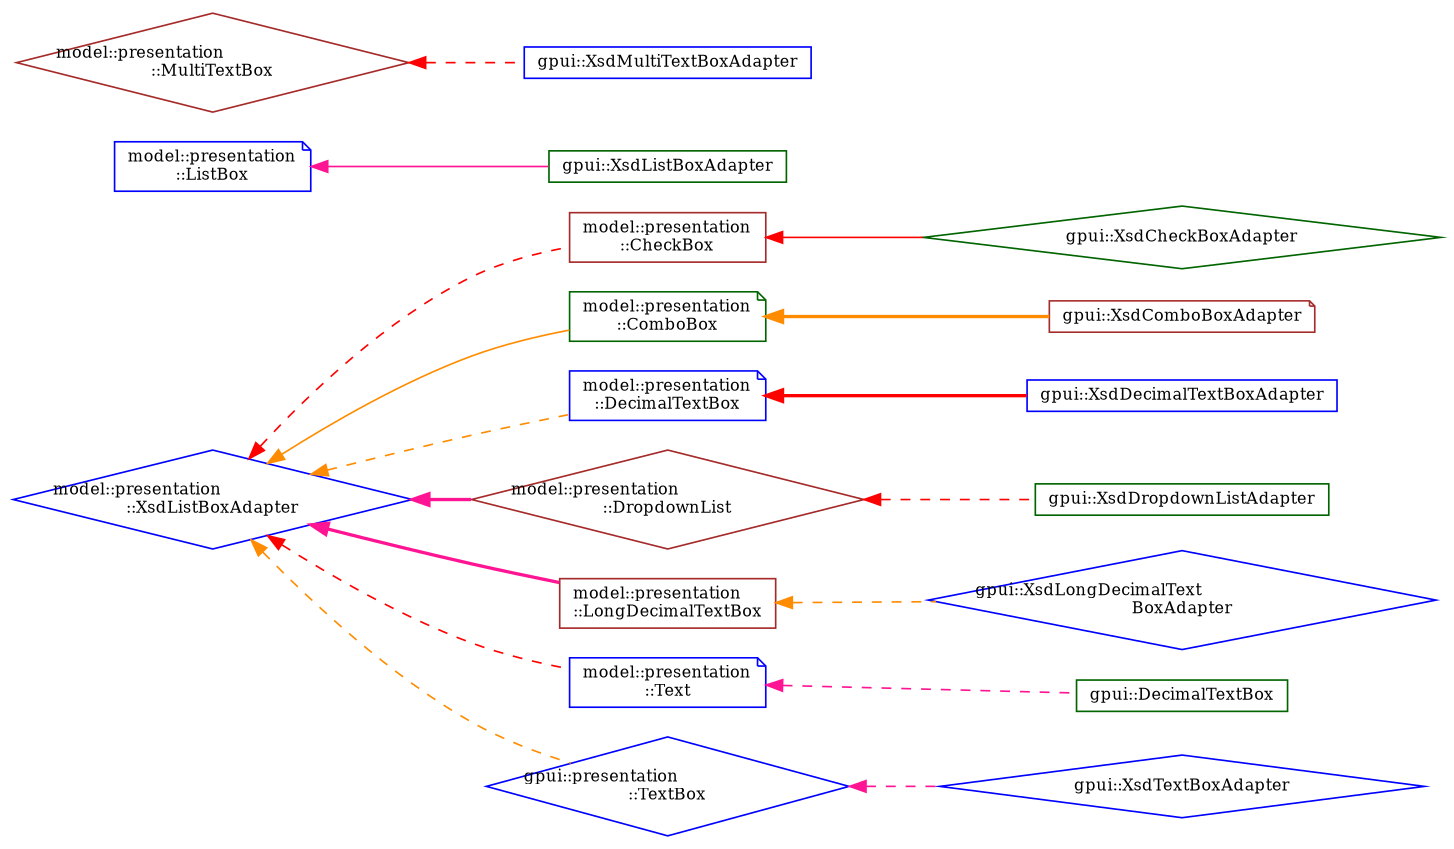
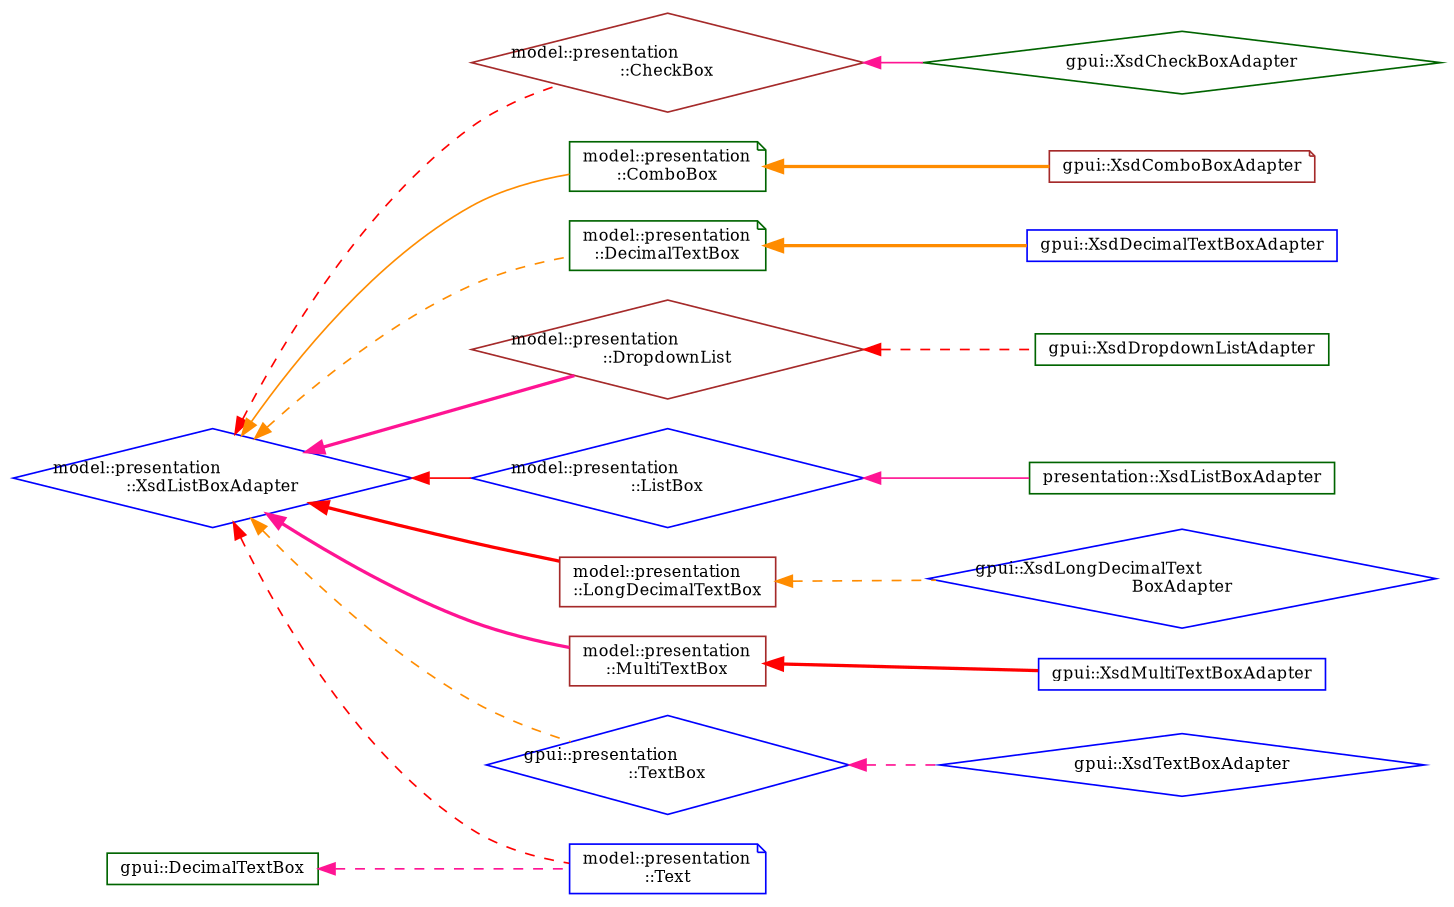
(213, 63) -> (668, 661)
(475, 63) -> (910, 667)
(213, 167) -> (668, 478)
(668, 167) -> (1182, 478)
(668, 237) -> (668, 63)
(853, 237) -> (902, 63)
(668, 396) -> (668, 246)
(905, 396) -> (905, 246)
none -> (450, 478)
(443, 557) -> (443, 536)
none -> (420, 600)
(929, 689) -> (452, 869)
